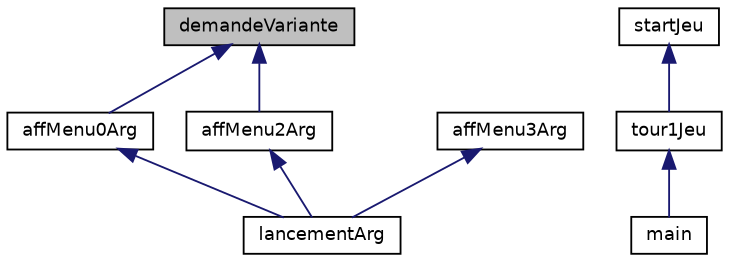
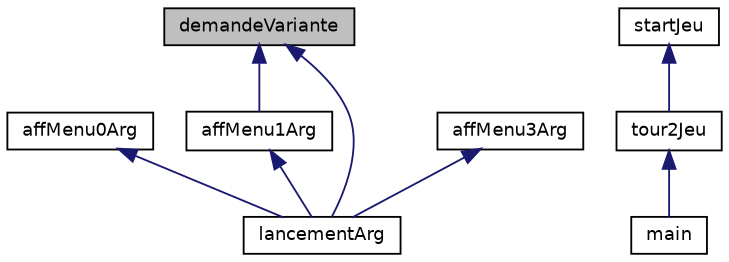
(162, 83) -> (353, 129)
(259, 131) -> (259, 131)
(669, 131) -> (669, 131)
